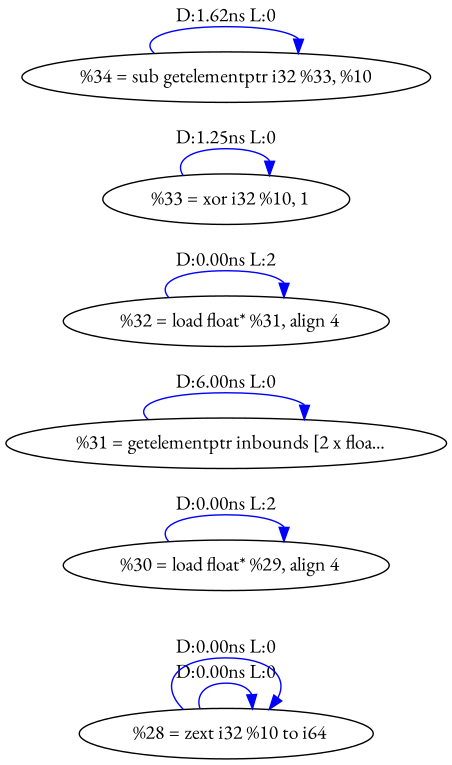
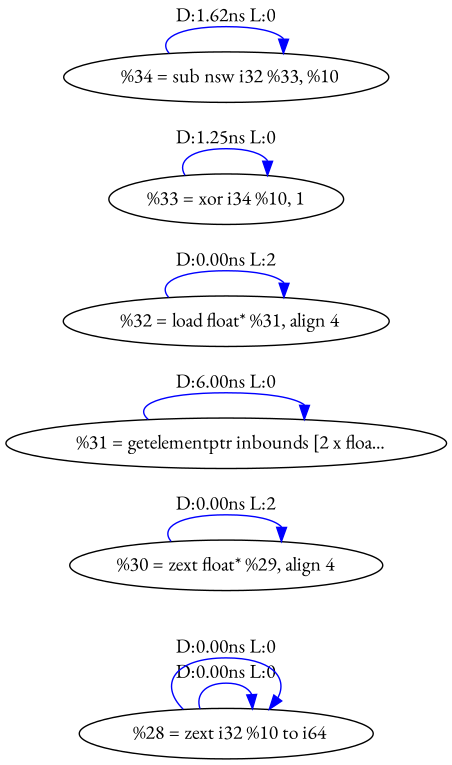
(226, 77) -> (226, 77)
(226, 199) -> (226, 199)
(226, 565) -> (226, 565)
